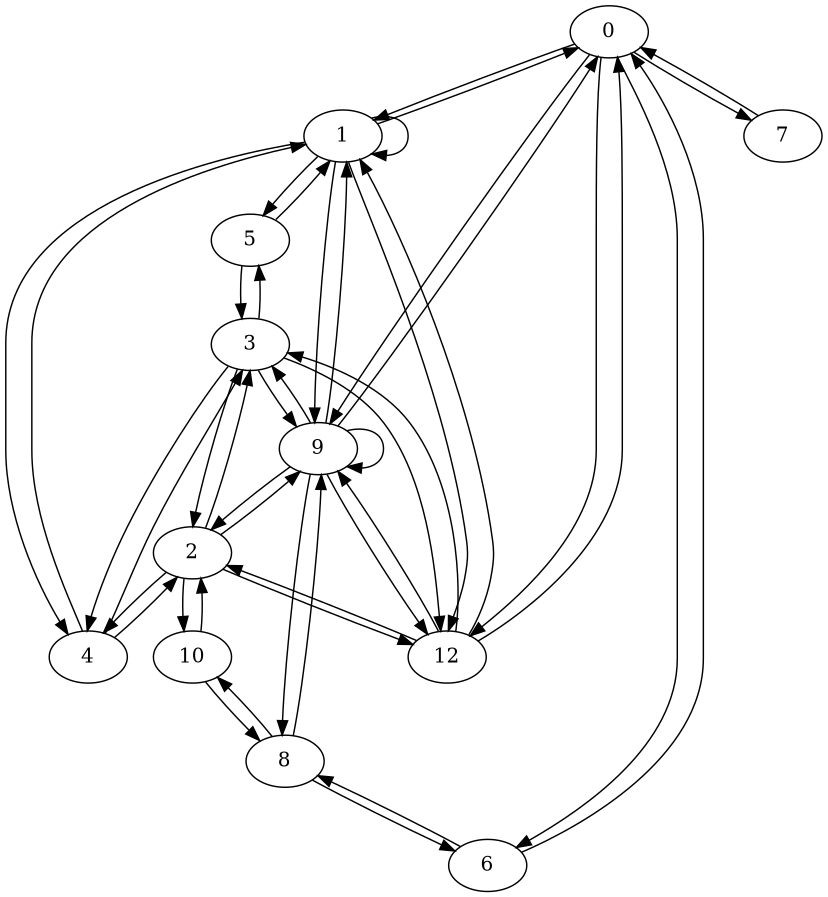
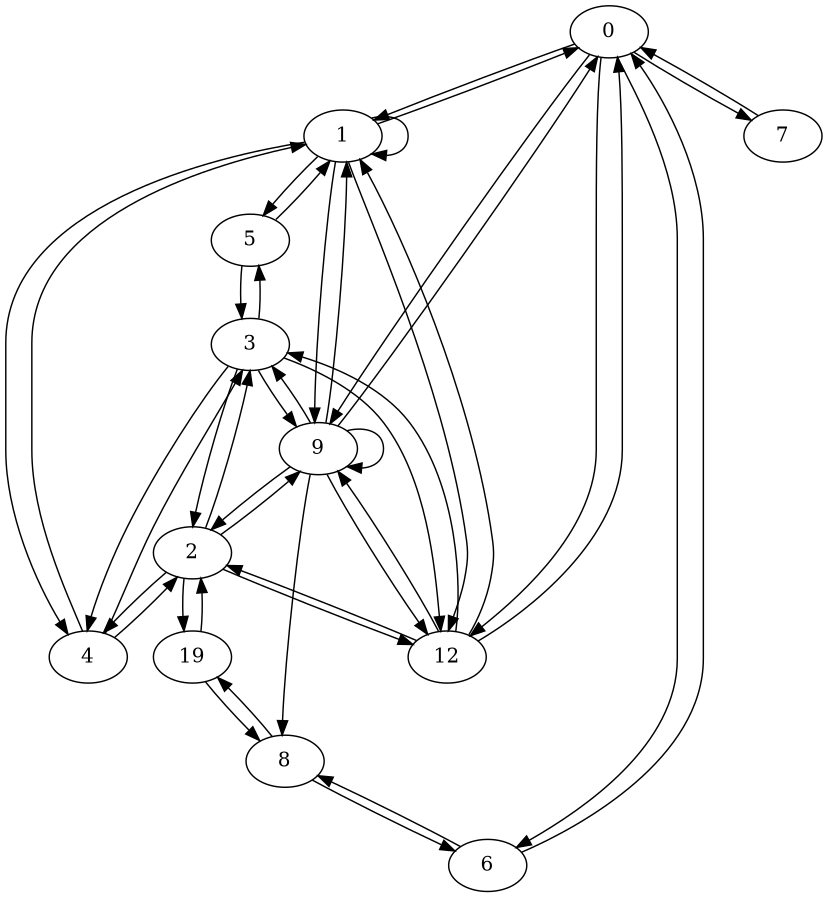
(310, 619) -> none
(192, 657) -> (192, 657)
